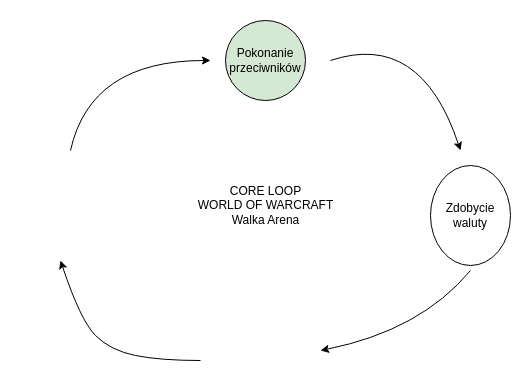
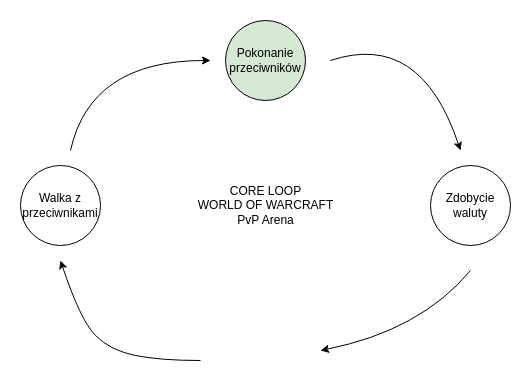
none -> (61, 206)
(266, 206) -> (266, 206)
(471, 216) -> (471, 206)
